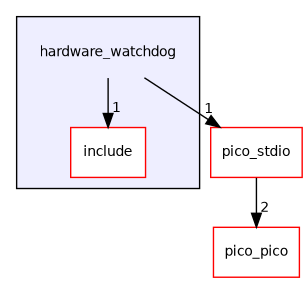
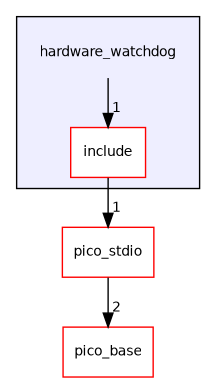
(176, 99) -> (108, 197)
(256, 252) -> (108, 352)
